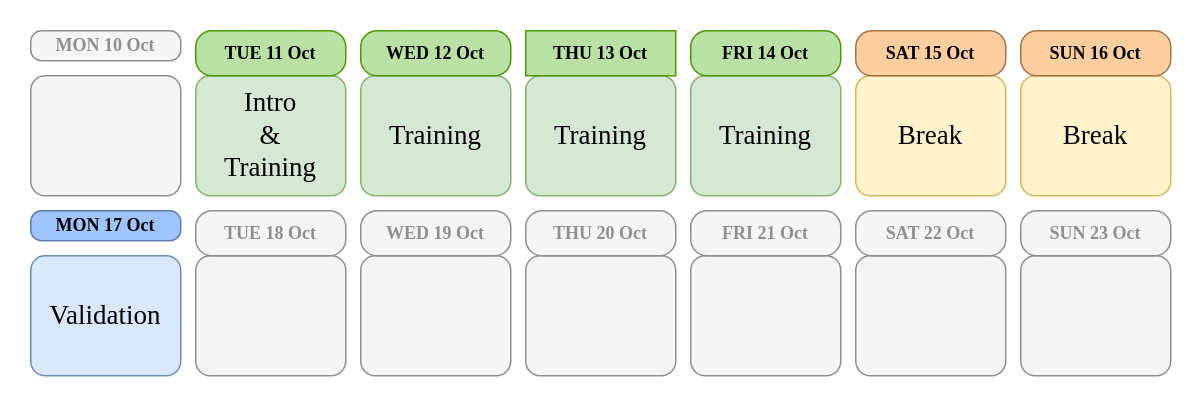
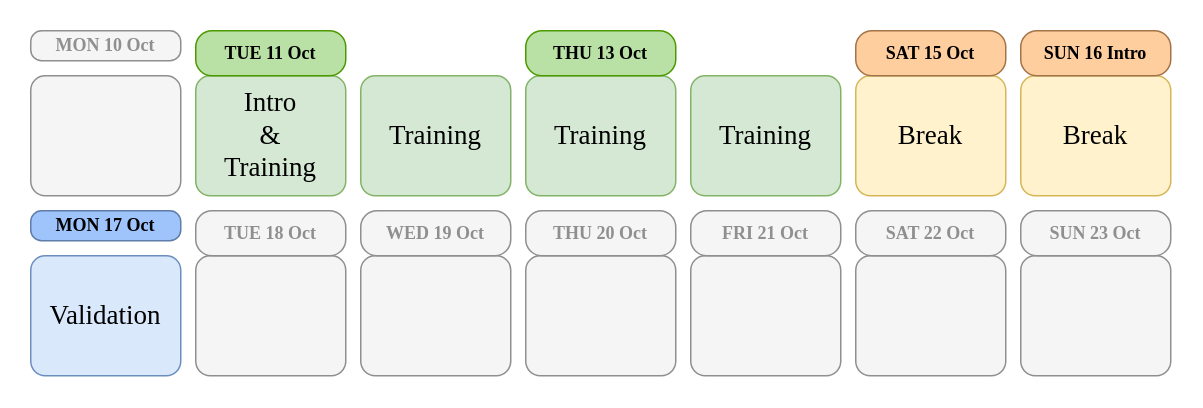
(436, 53) -> none
(601, 53) -> (601, 53)
(766, 53) -> none
(1096, 53) -> (1096, 53)
